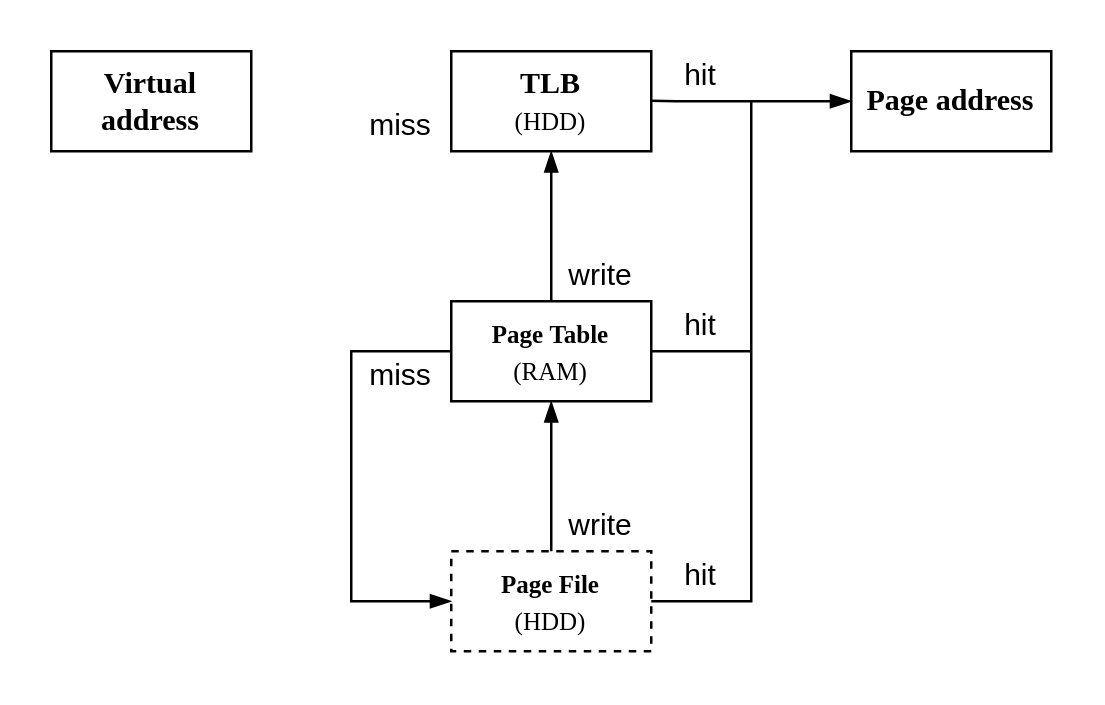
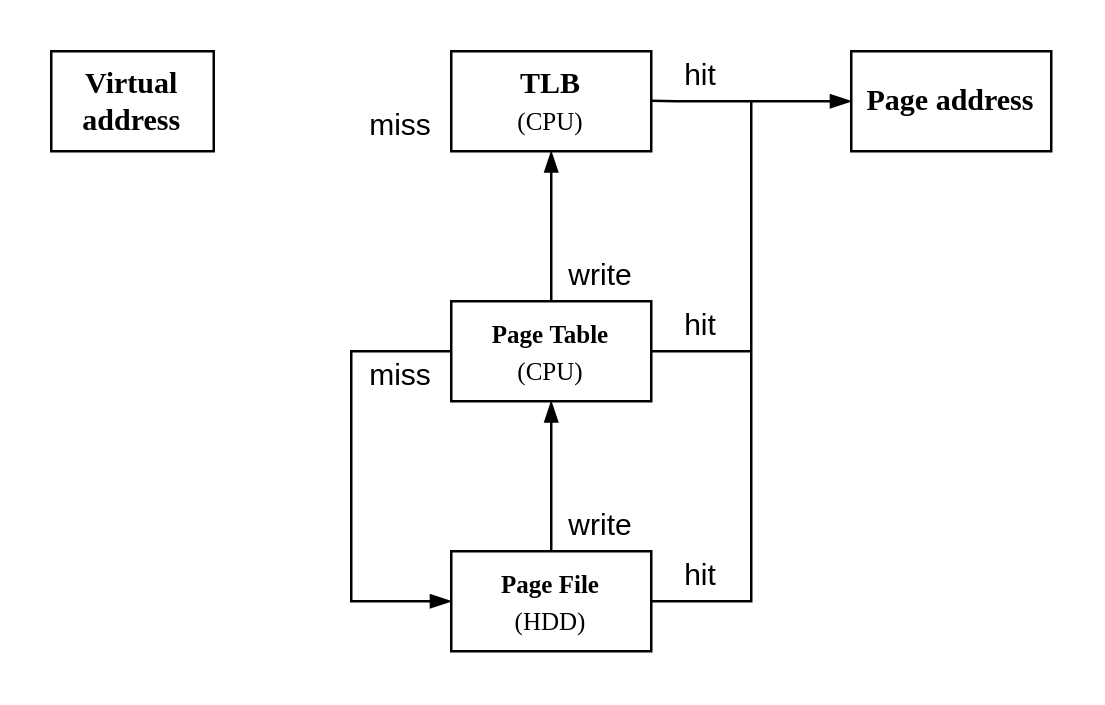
(151, 101) -> (133, 101)
(551, 101) -> (551, 101)
(551, 351) -> (551, 351)
(551, 601) -> (551, 601)
